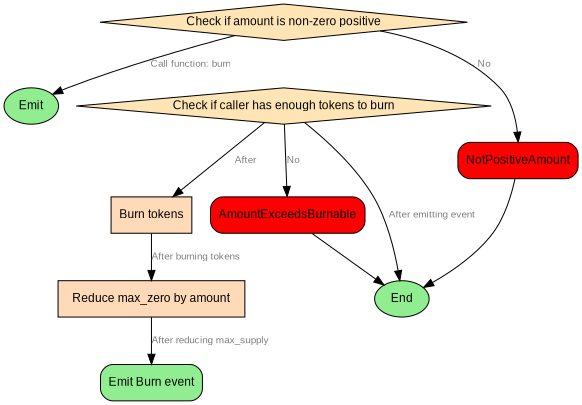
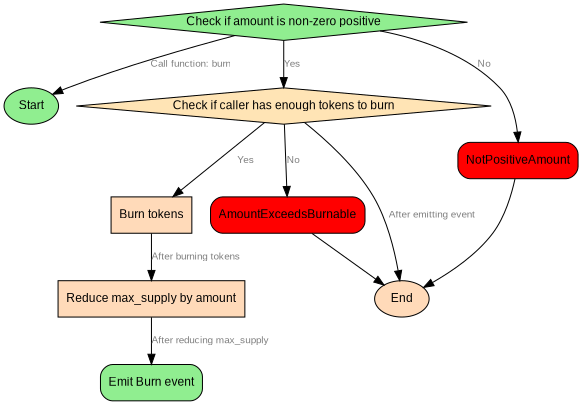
(284, 22) -> (284, 22)
none -> (284, 59)
(31, 106) -> (31, 106)
(246, 161) -> (246, 161)
(151, 299) -> (151, 299)
(402, 299) -> (402, 299)
